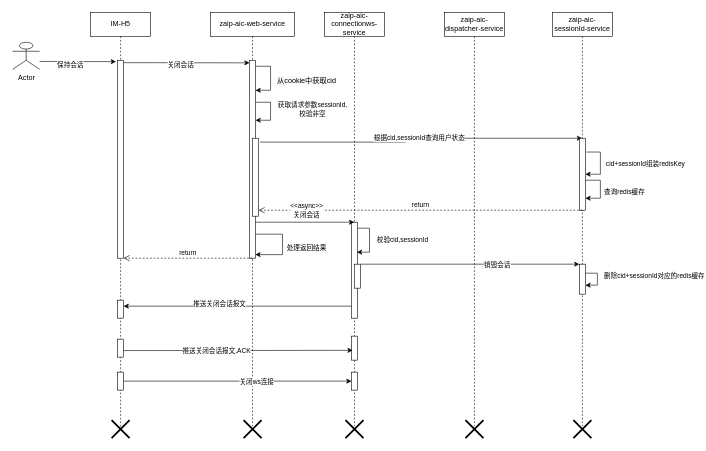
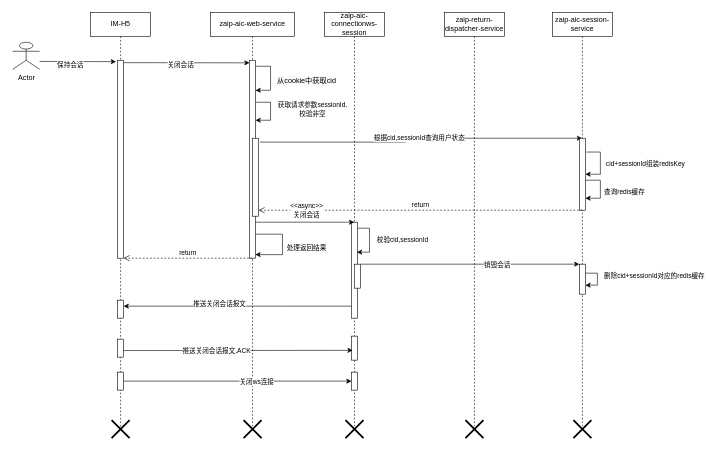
(354, 24) -> (354, 24)
(474, 24) -> (474, 24)
(582, 24) -> (582, 24)
